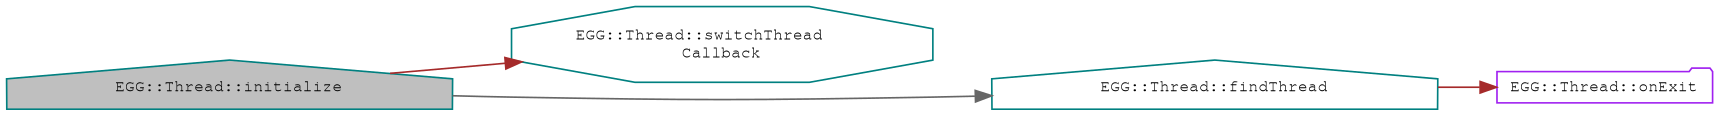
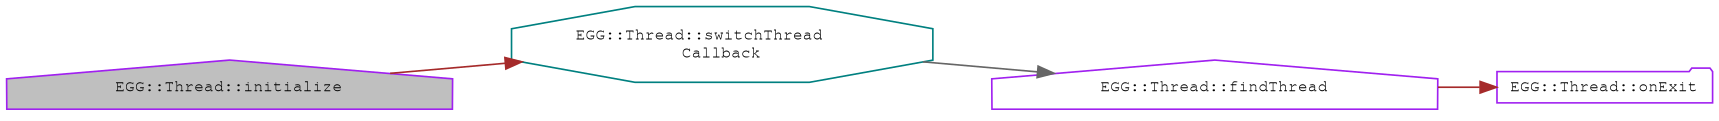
(230, 87) -> (230, 87)
(1215, 87) -> (1215, 87)
(714, 100) -> (980, 67)
